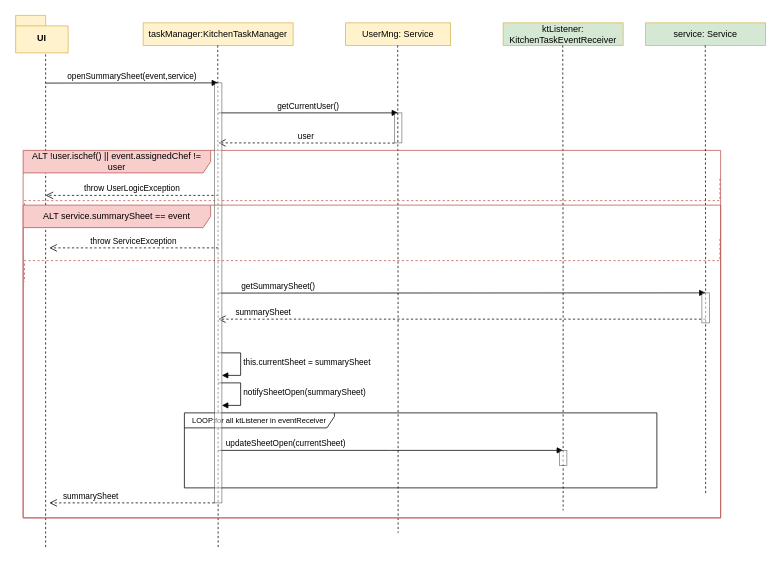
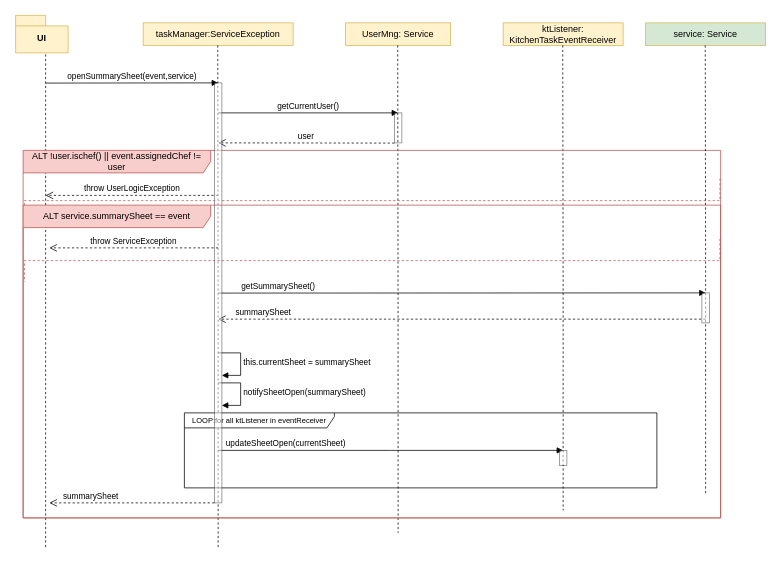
(218, 34) -> (218, 34)
(563, 34) -> (563, 34)
